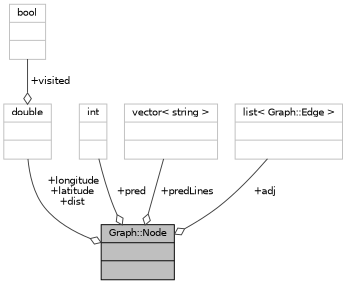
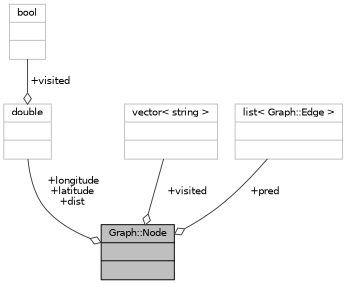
(93, 132) -> none
(186, 192) -> (186, 192)
(264, 192) -> (264, 192)
